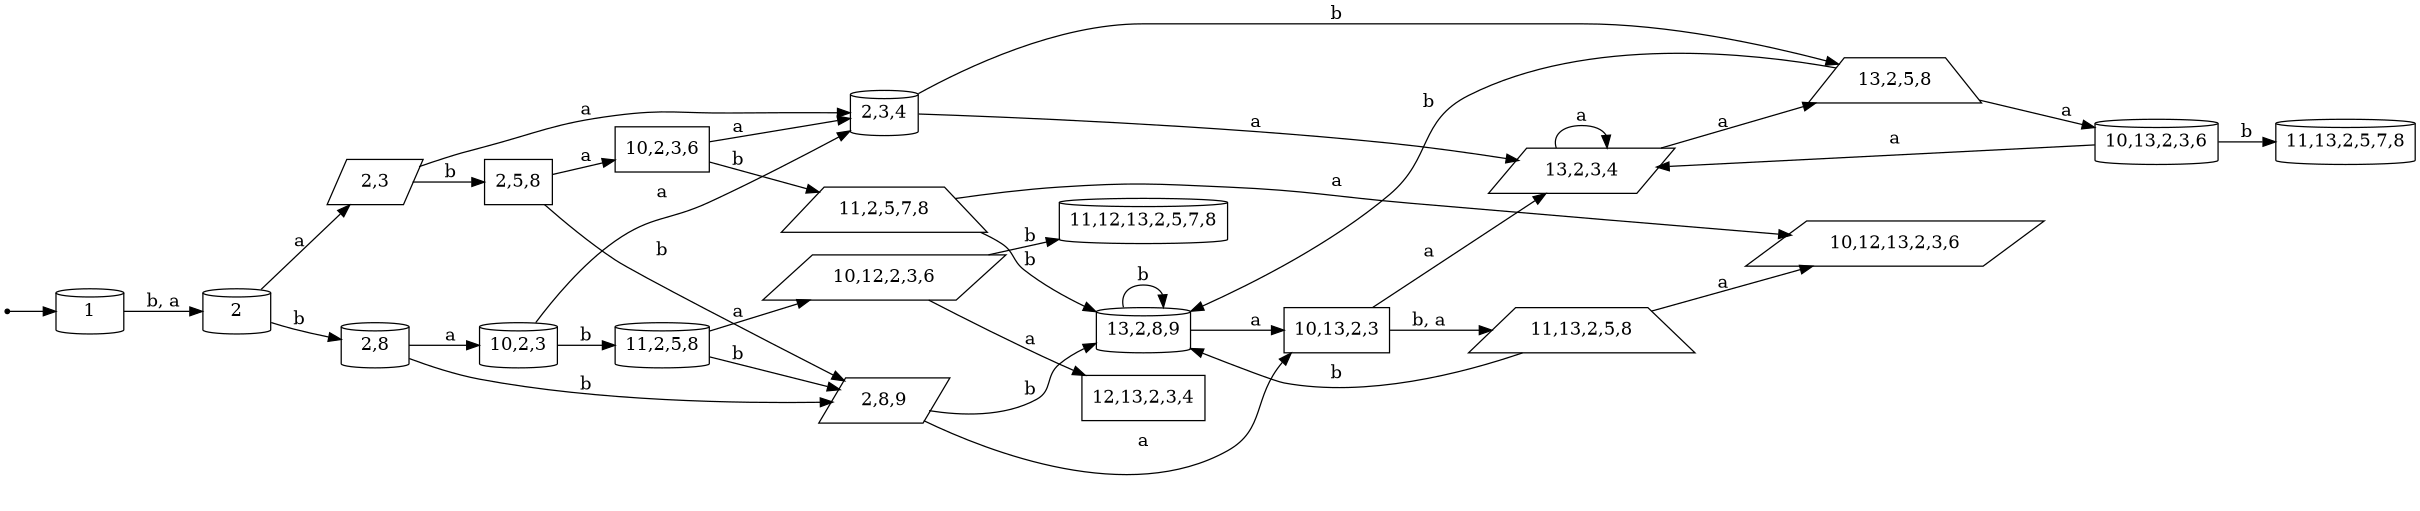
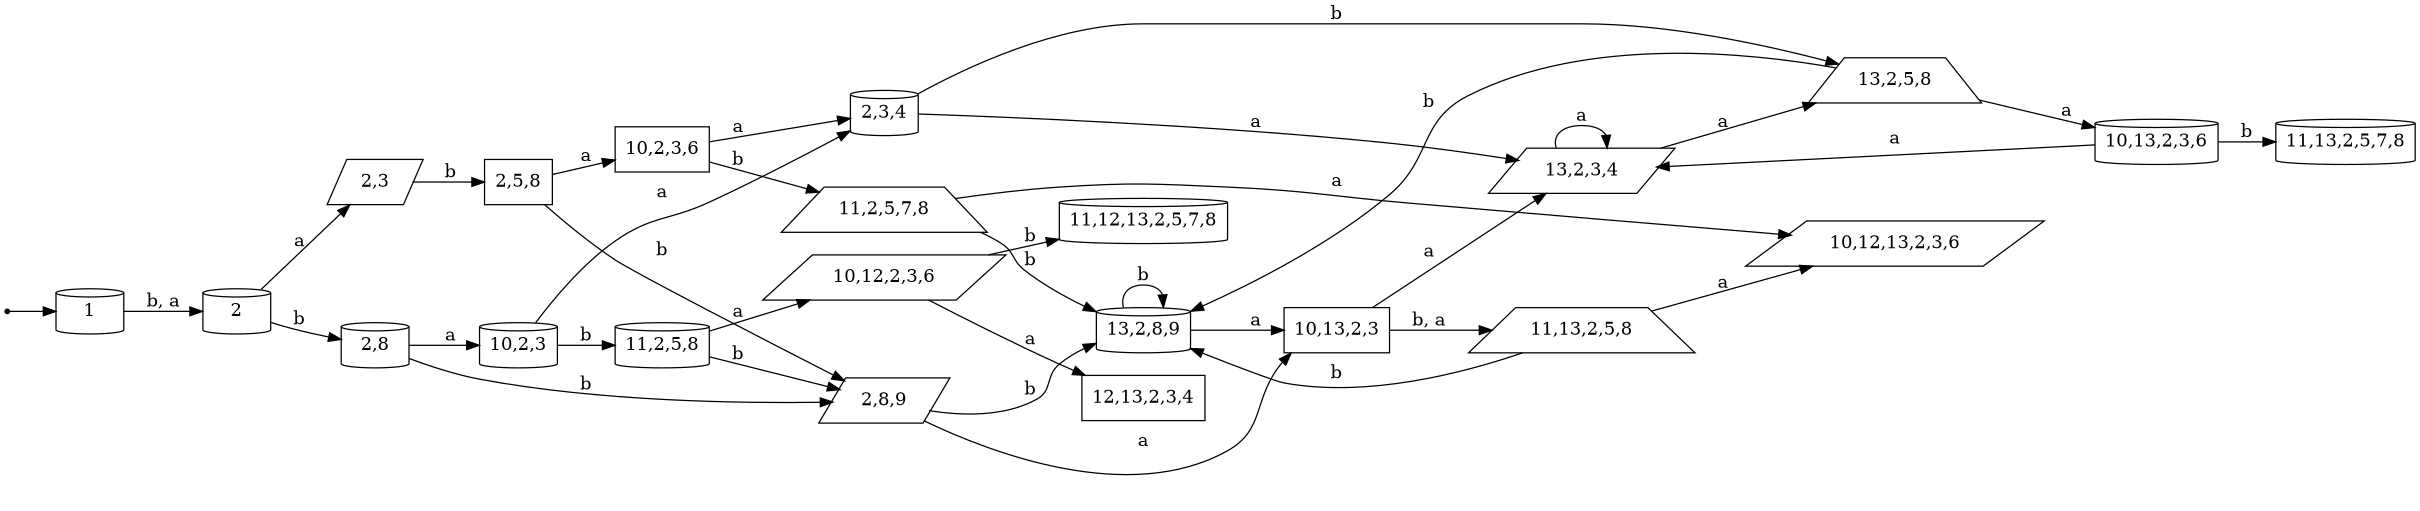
(625, 114) -> none
